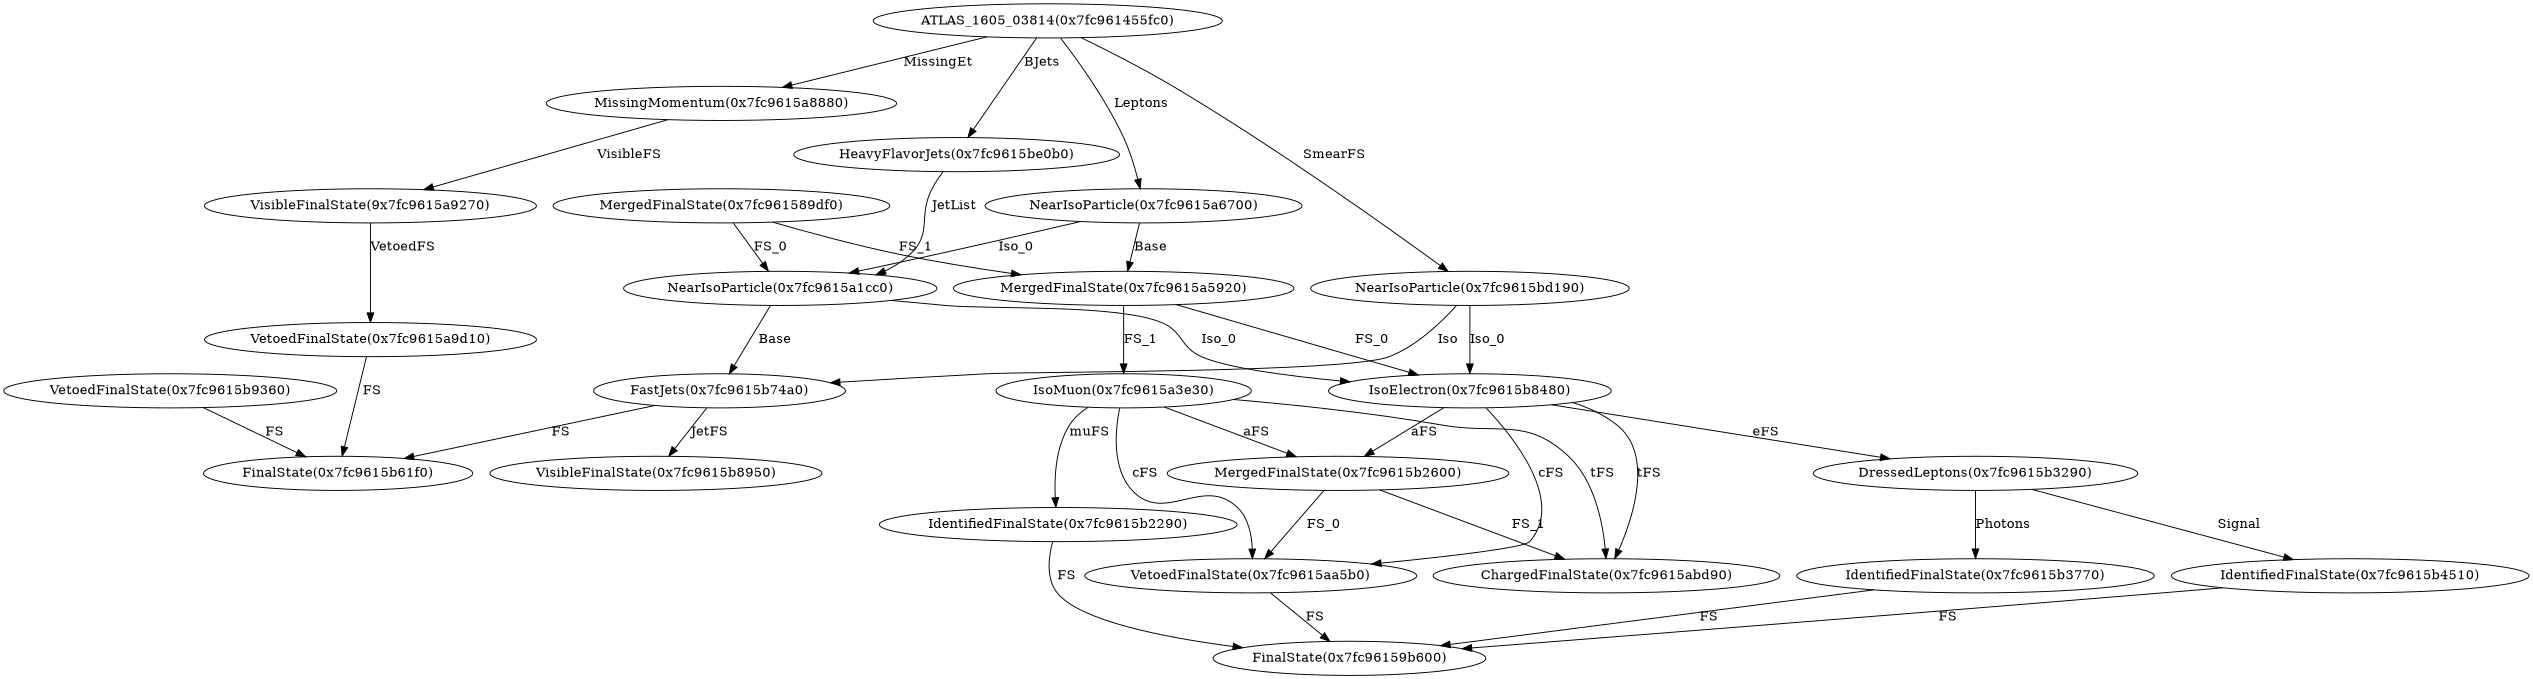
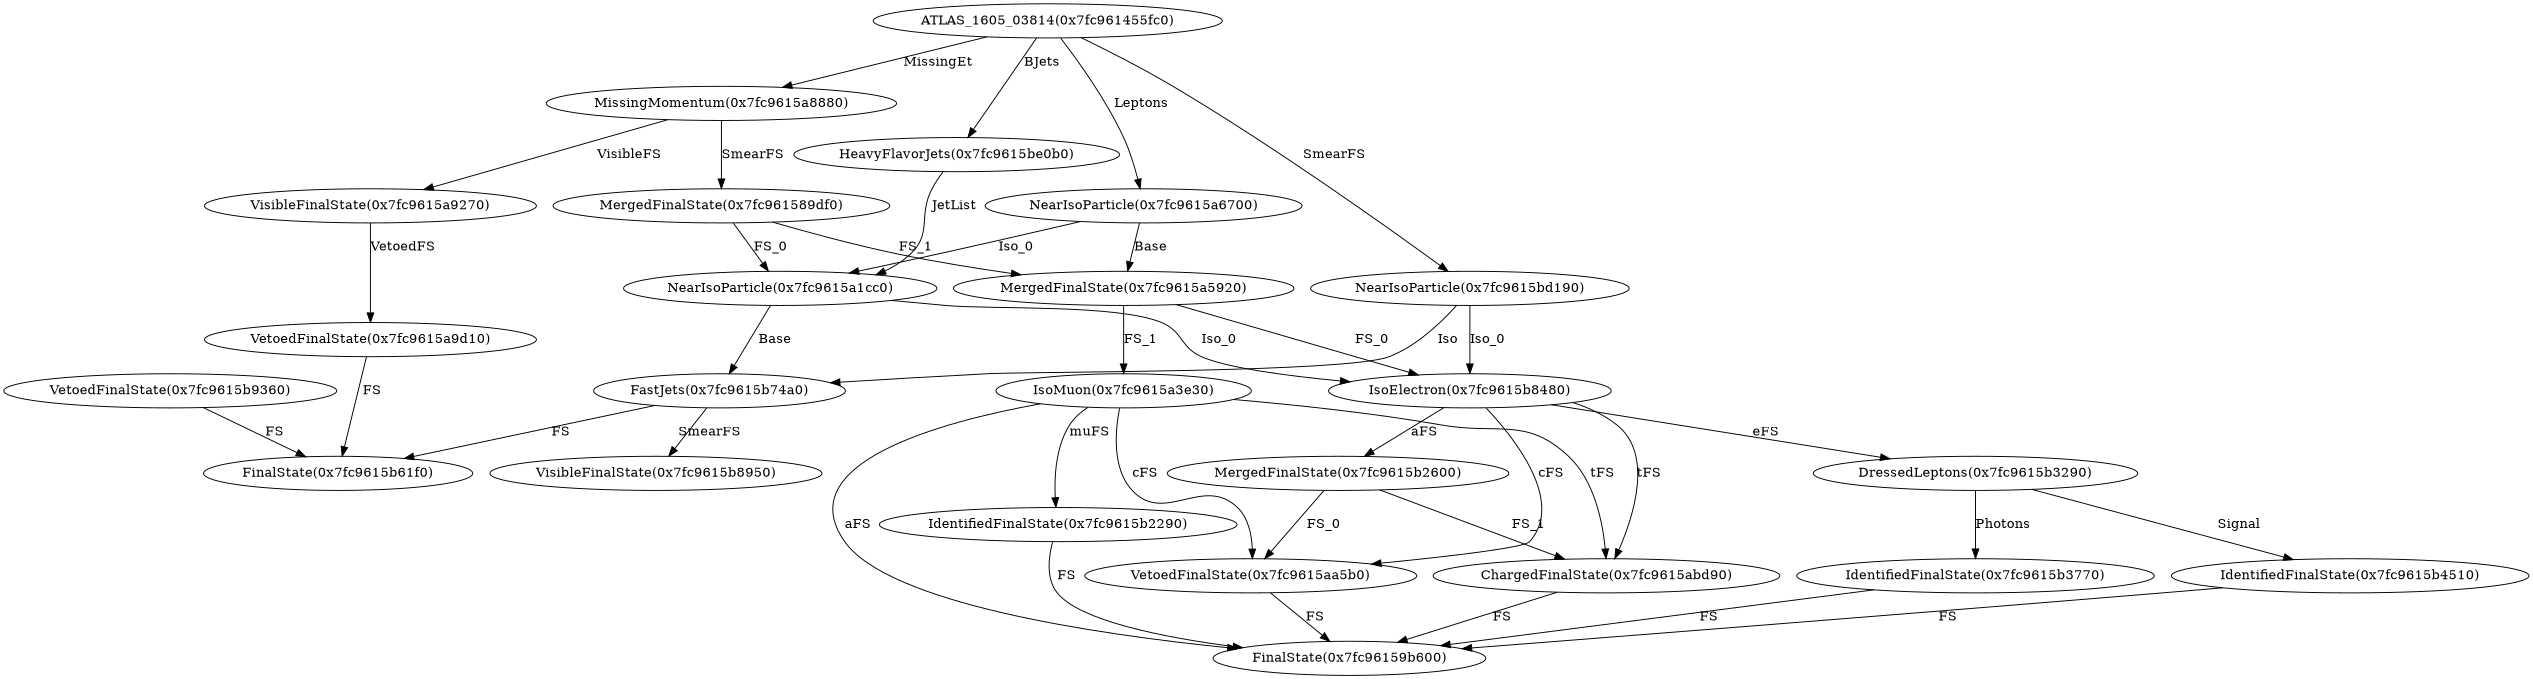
none -> (721, 150)
(370, 206) -> (370, 206)
(1226, 430) -> (894, 577)
(710, 432) -> (710, 432)
none -> (1482, 616)
